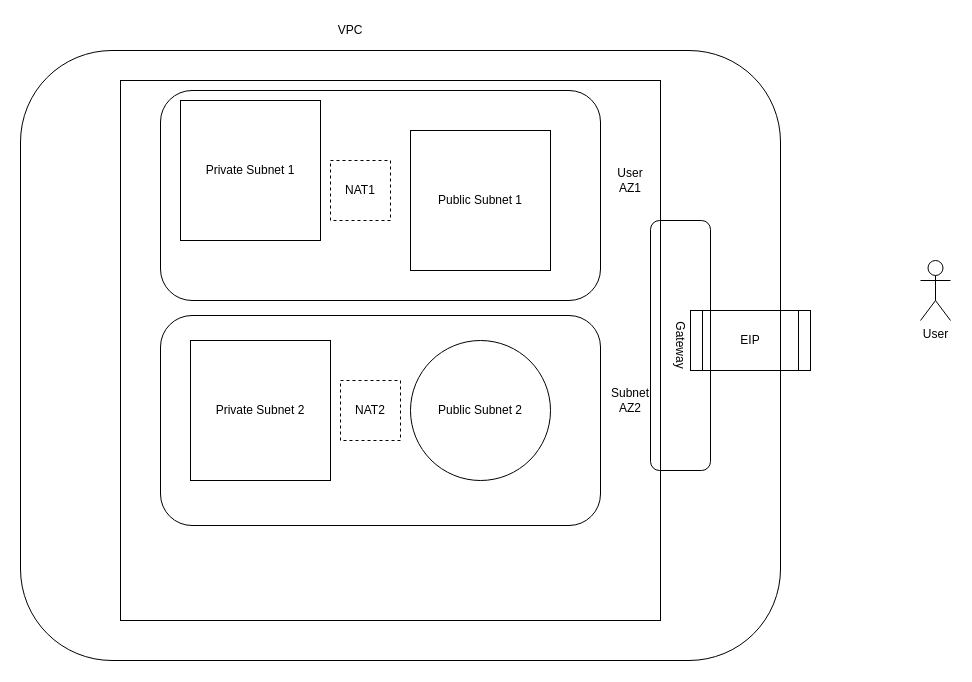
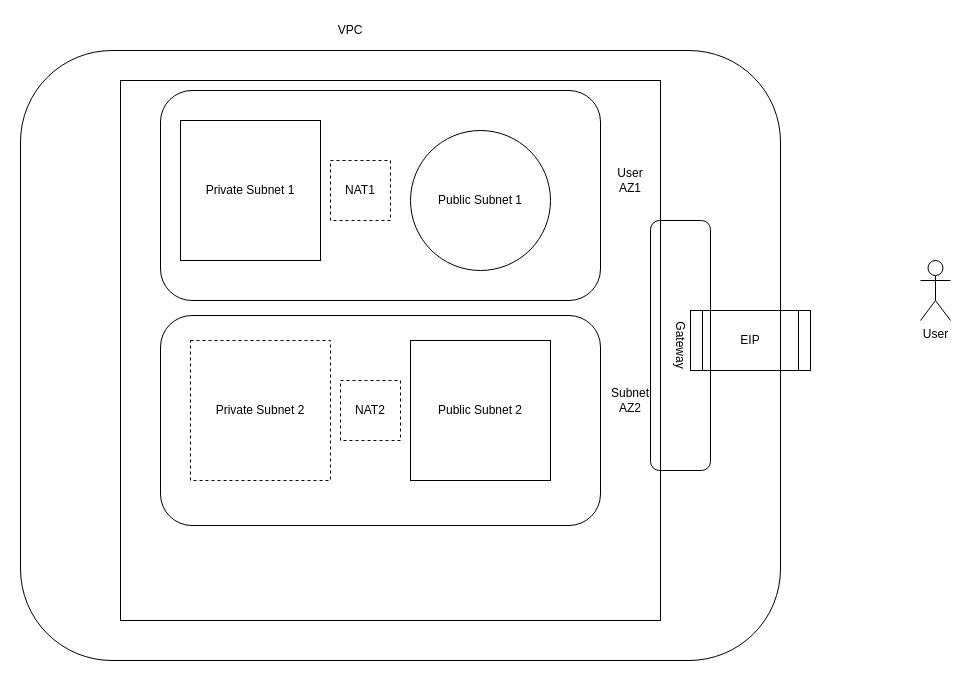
(251, 171) -> (251, 191)
(481, 201) -> (481, 201)
(261, 411) -> (261, 411)
(481, 411) -> (481, 411)
